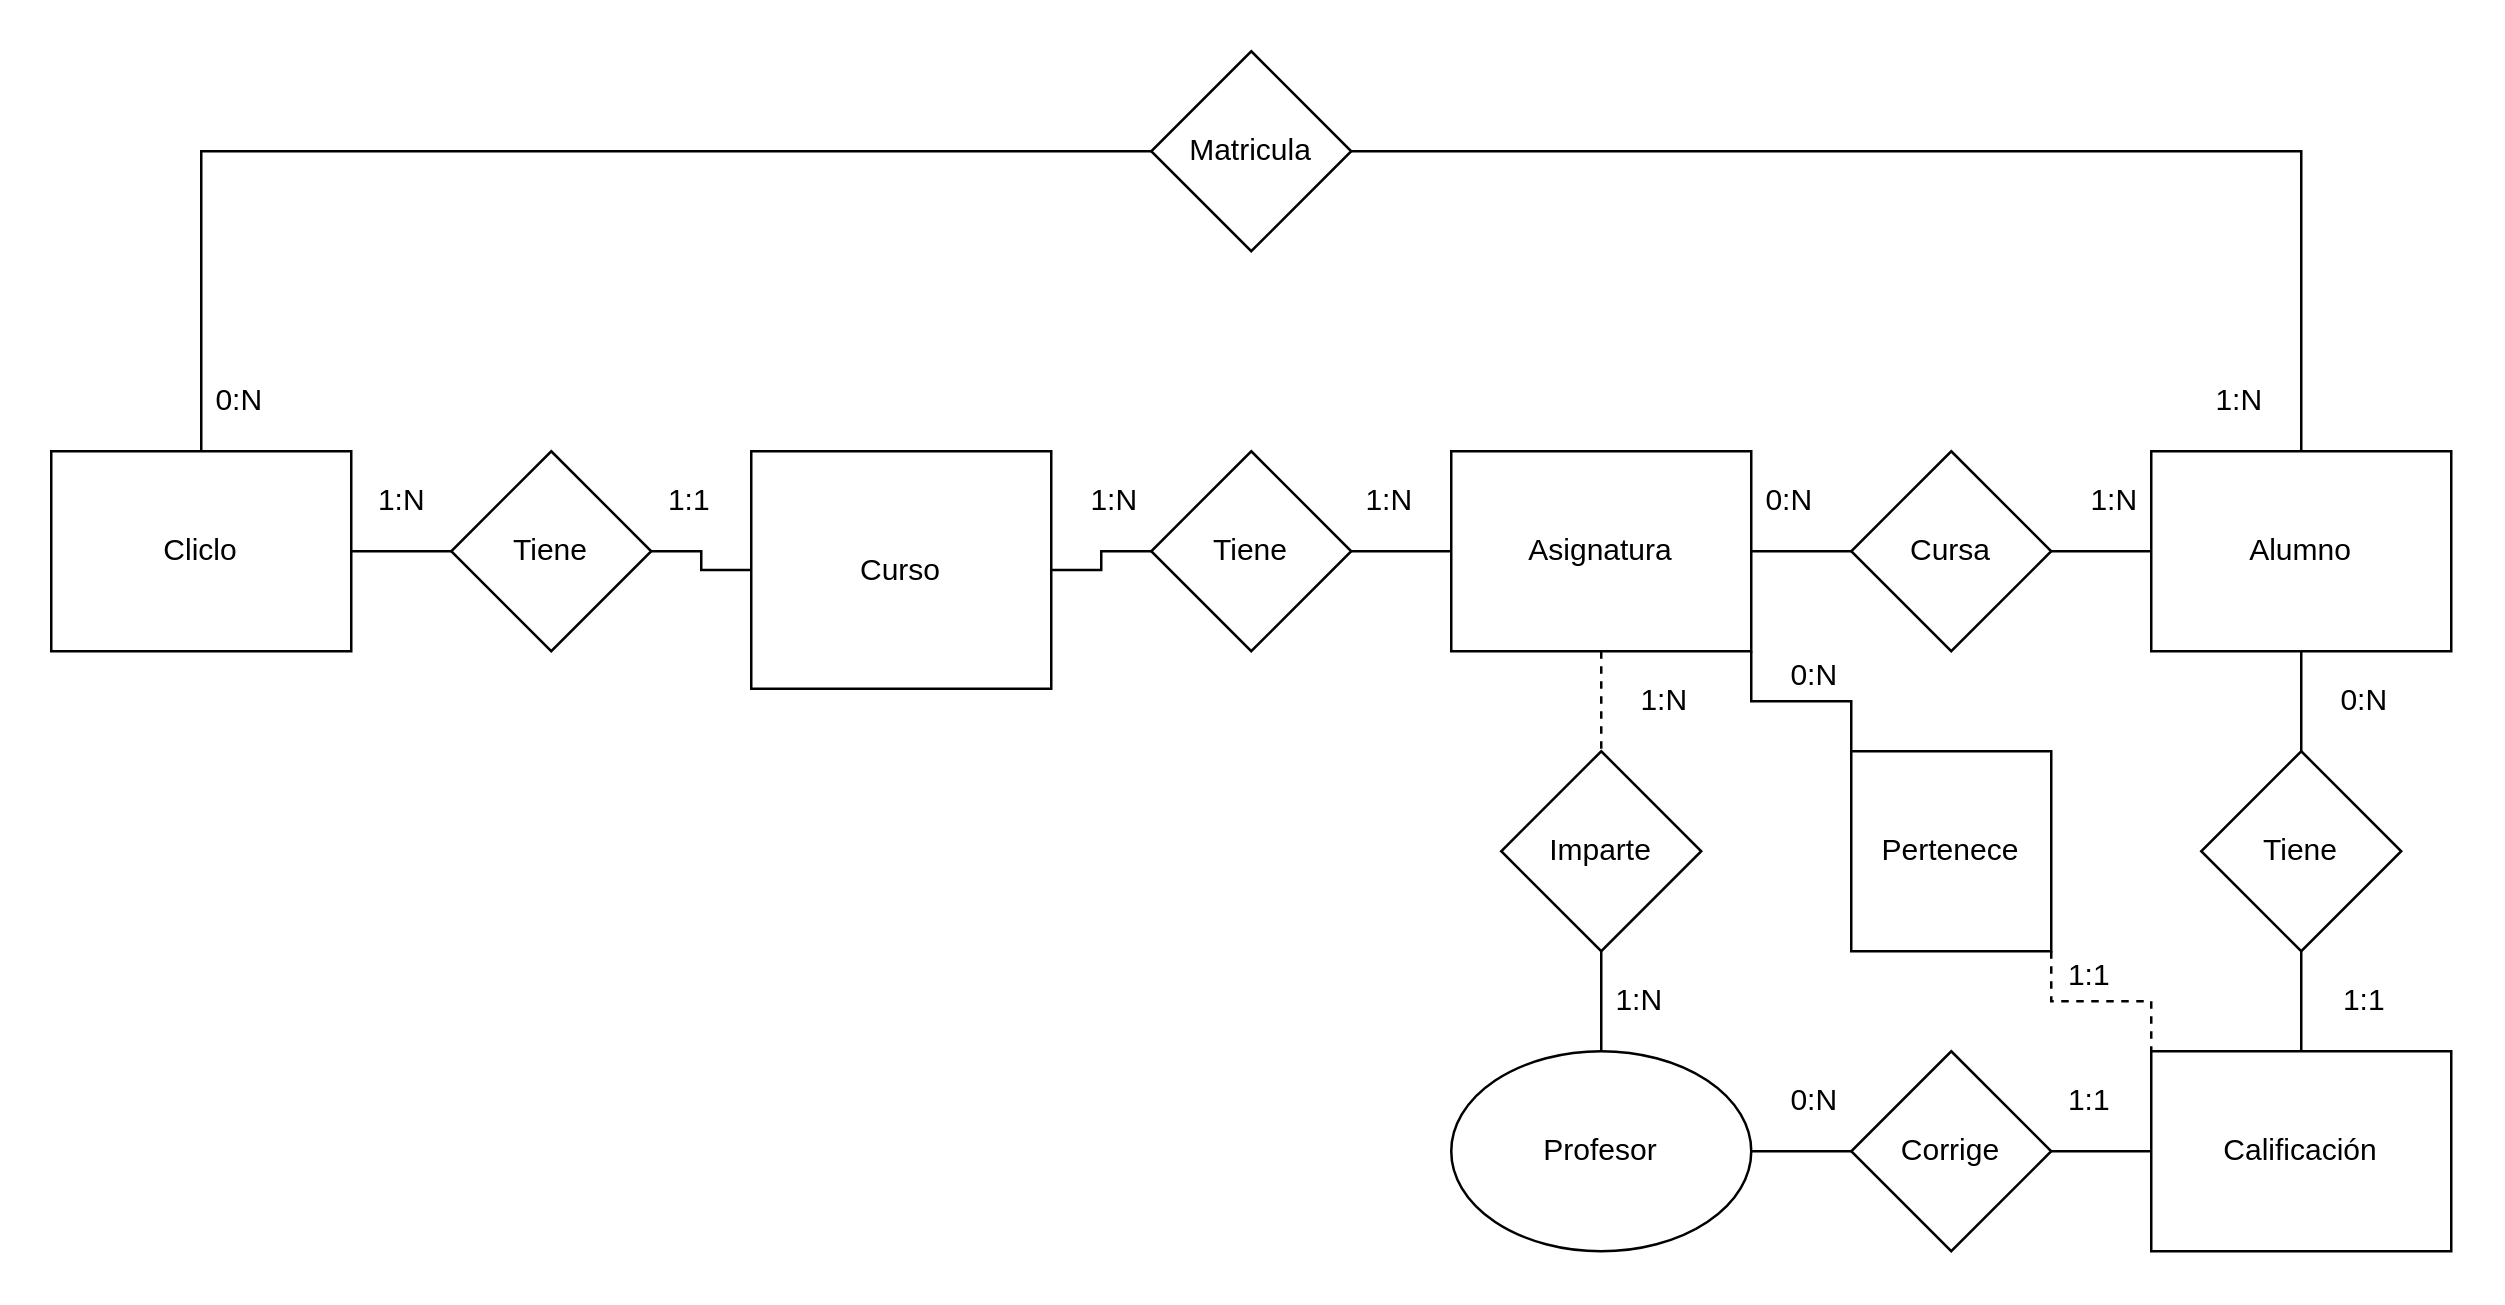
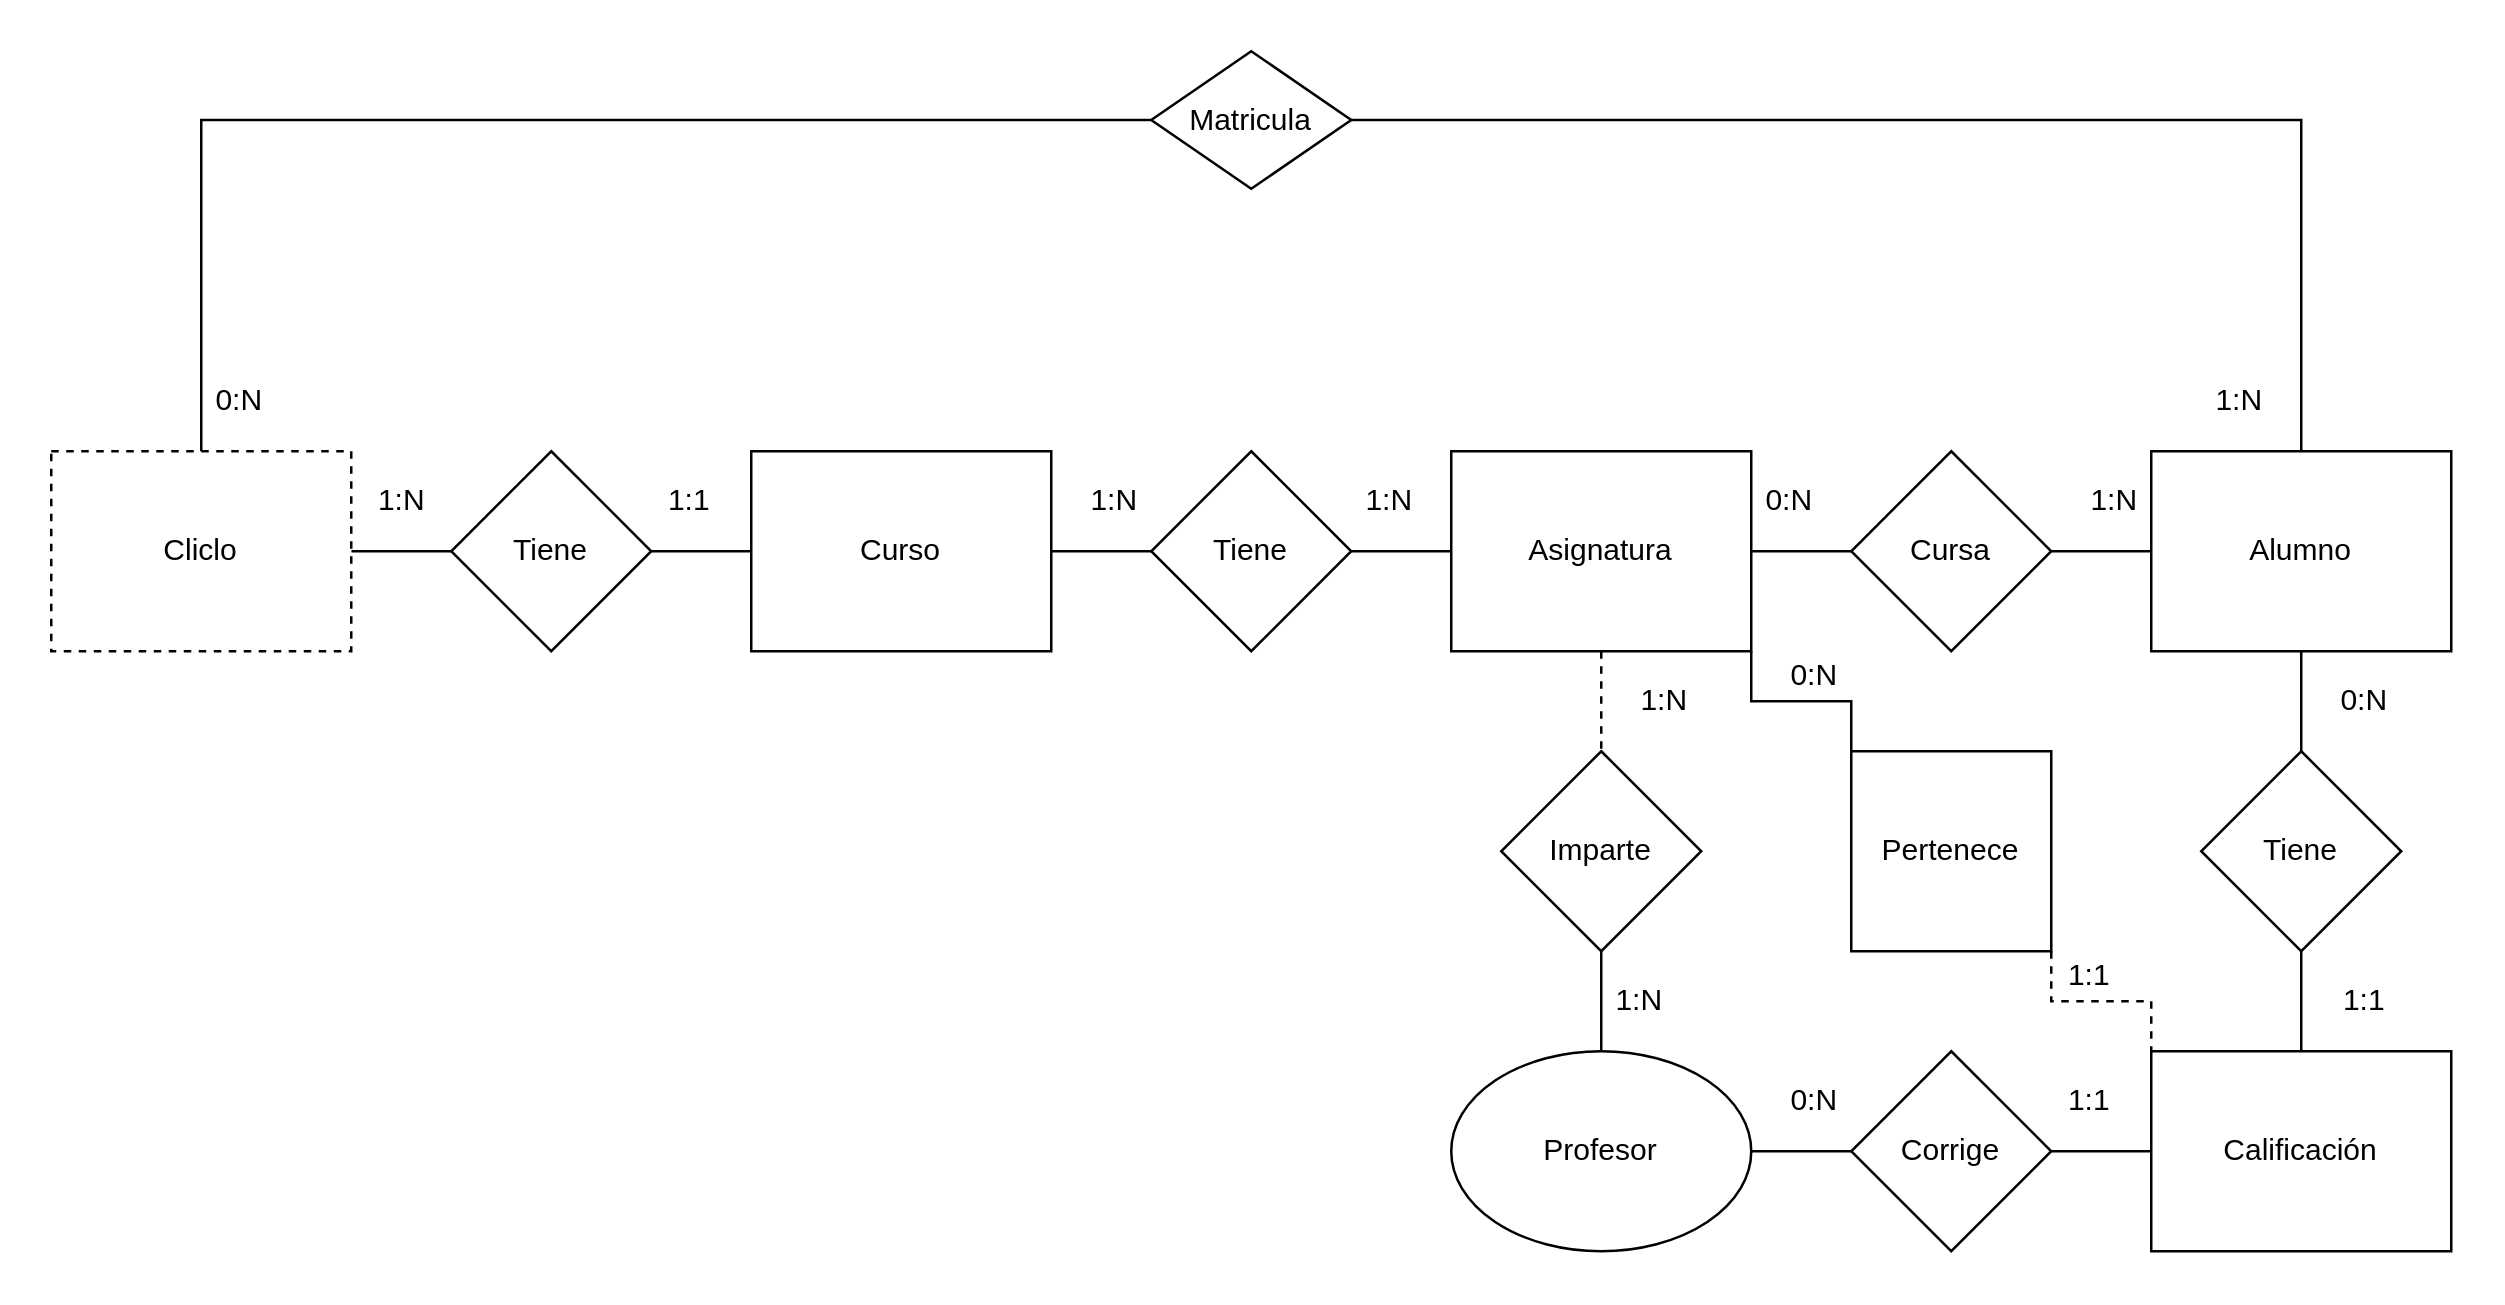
(1251, 151) -> (1251, 120)
(201, 551) -> (201, 551)
(901, 570) -> (901, 551)
